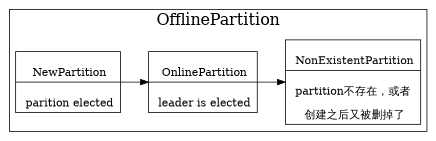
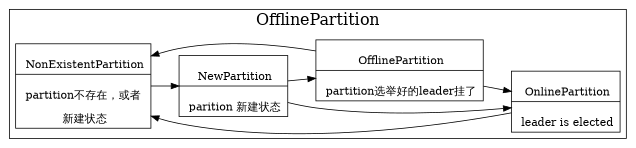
none -> (400, 70)
none -> (161, 86)
(68, 103) -> (233, 107)
(353, 115) -> (83, 119)
